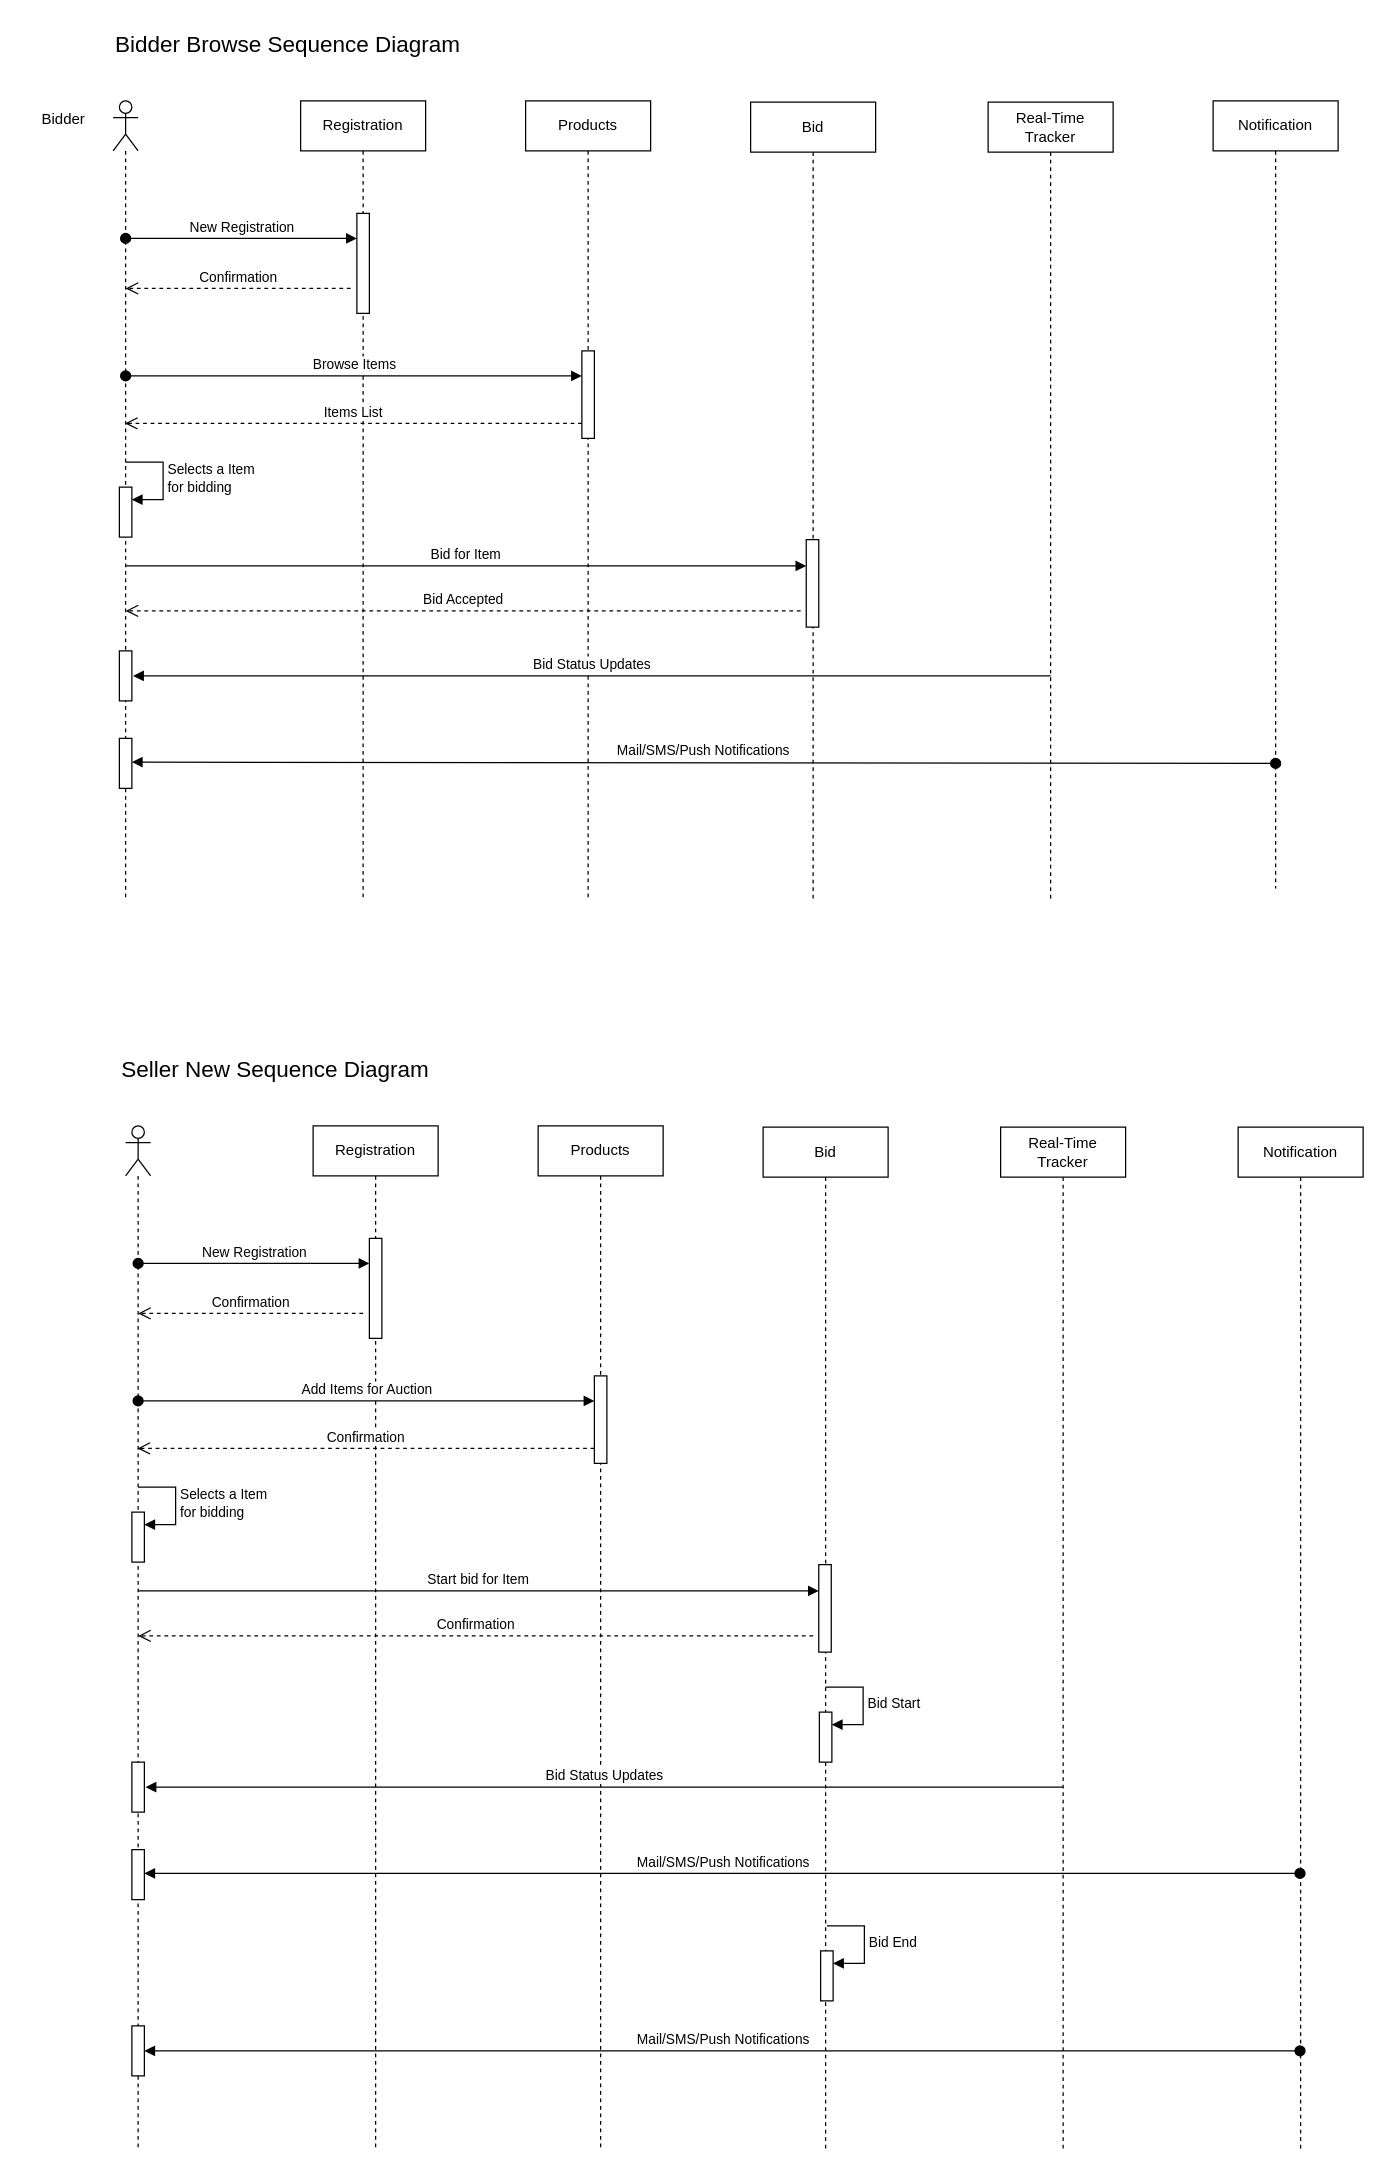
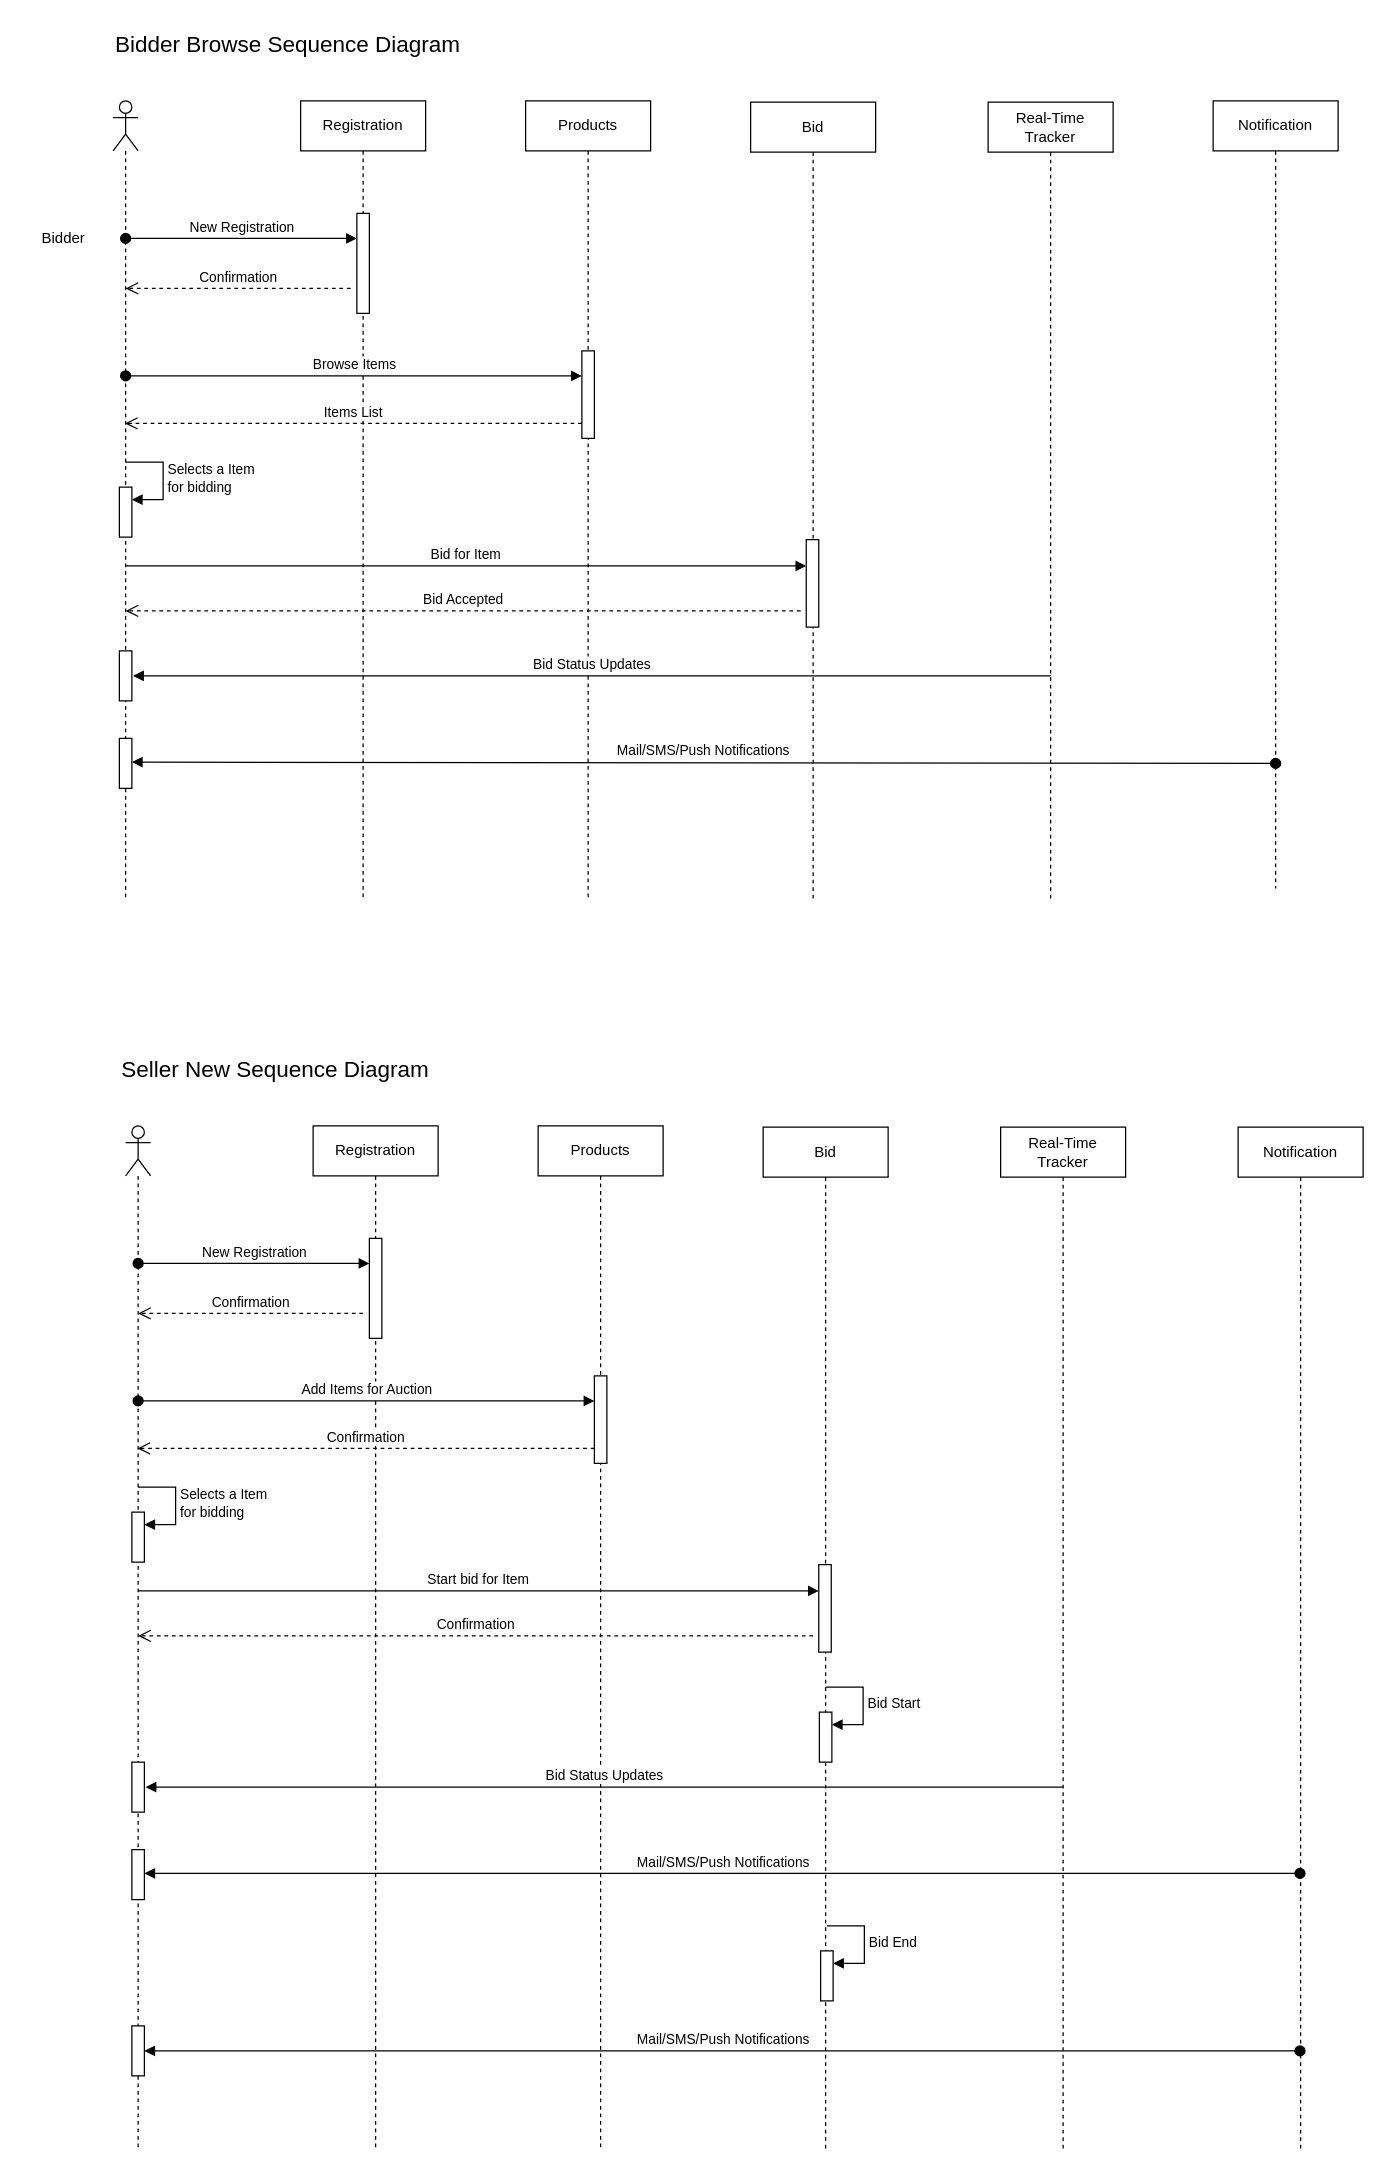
(63, 119) -> (63, 238)
